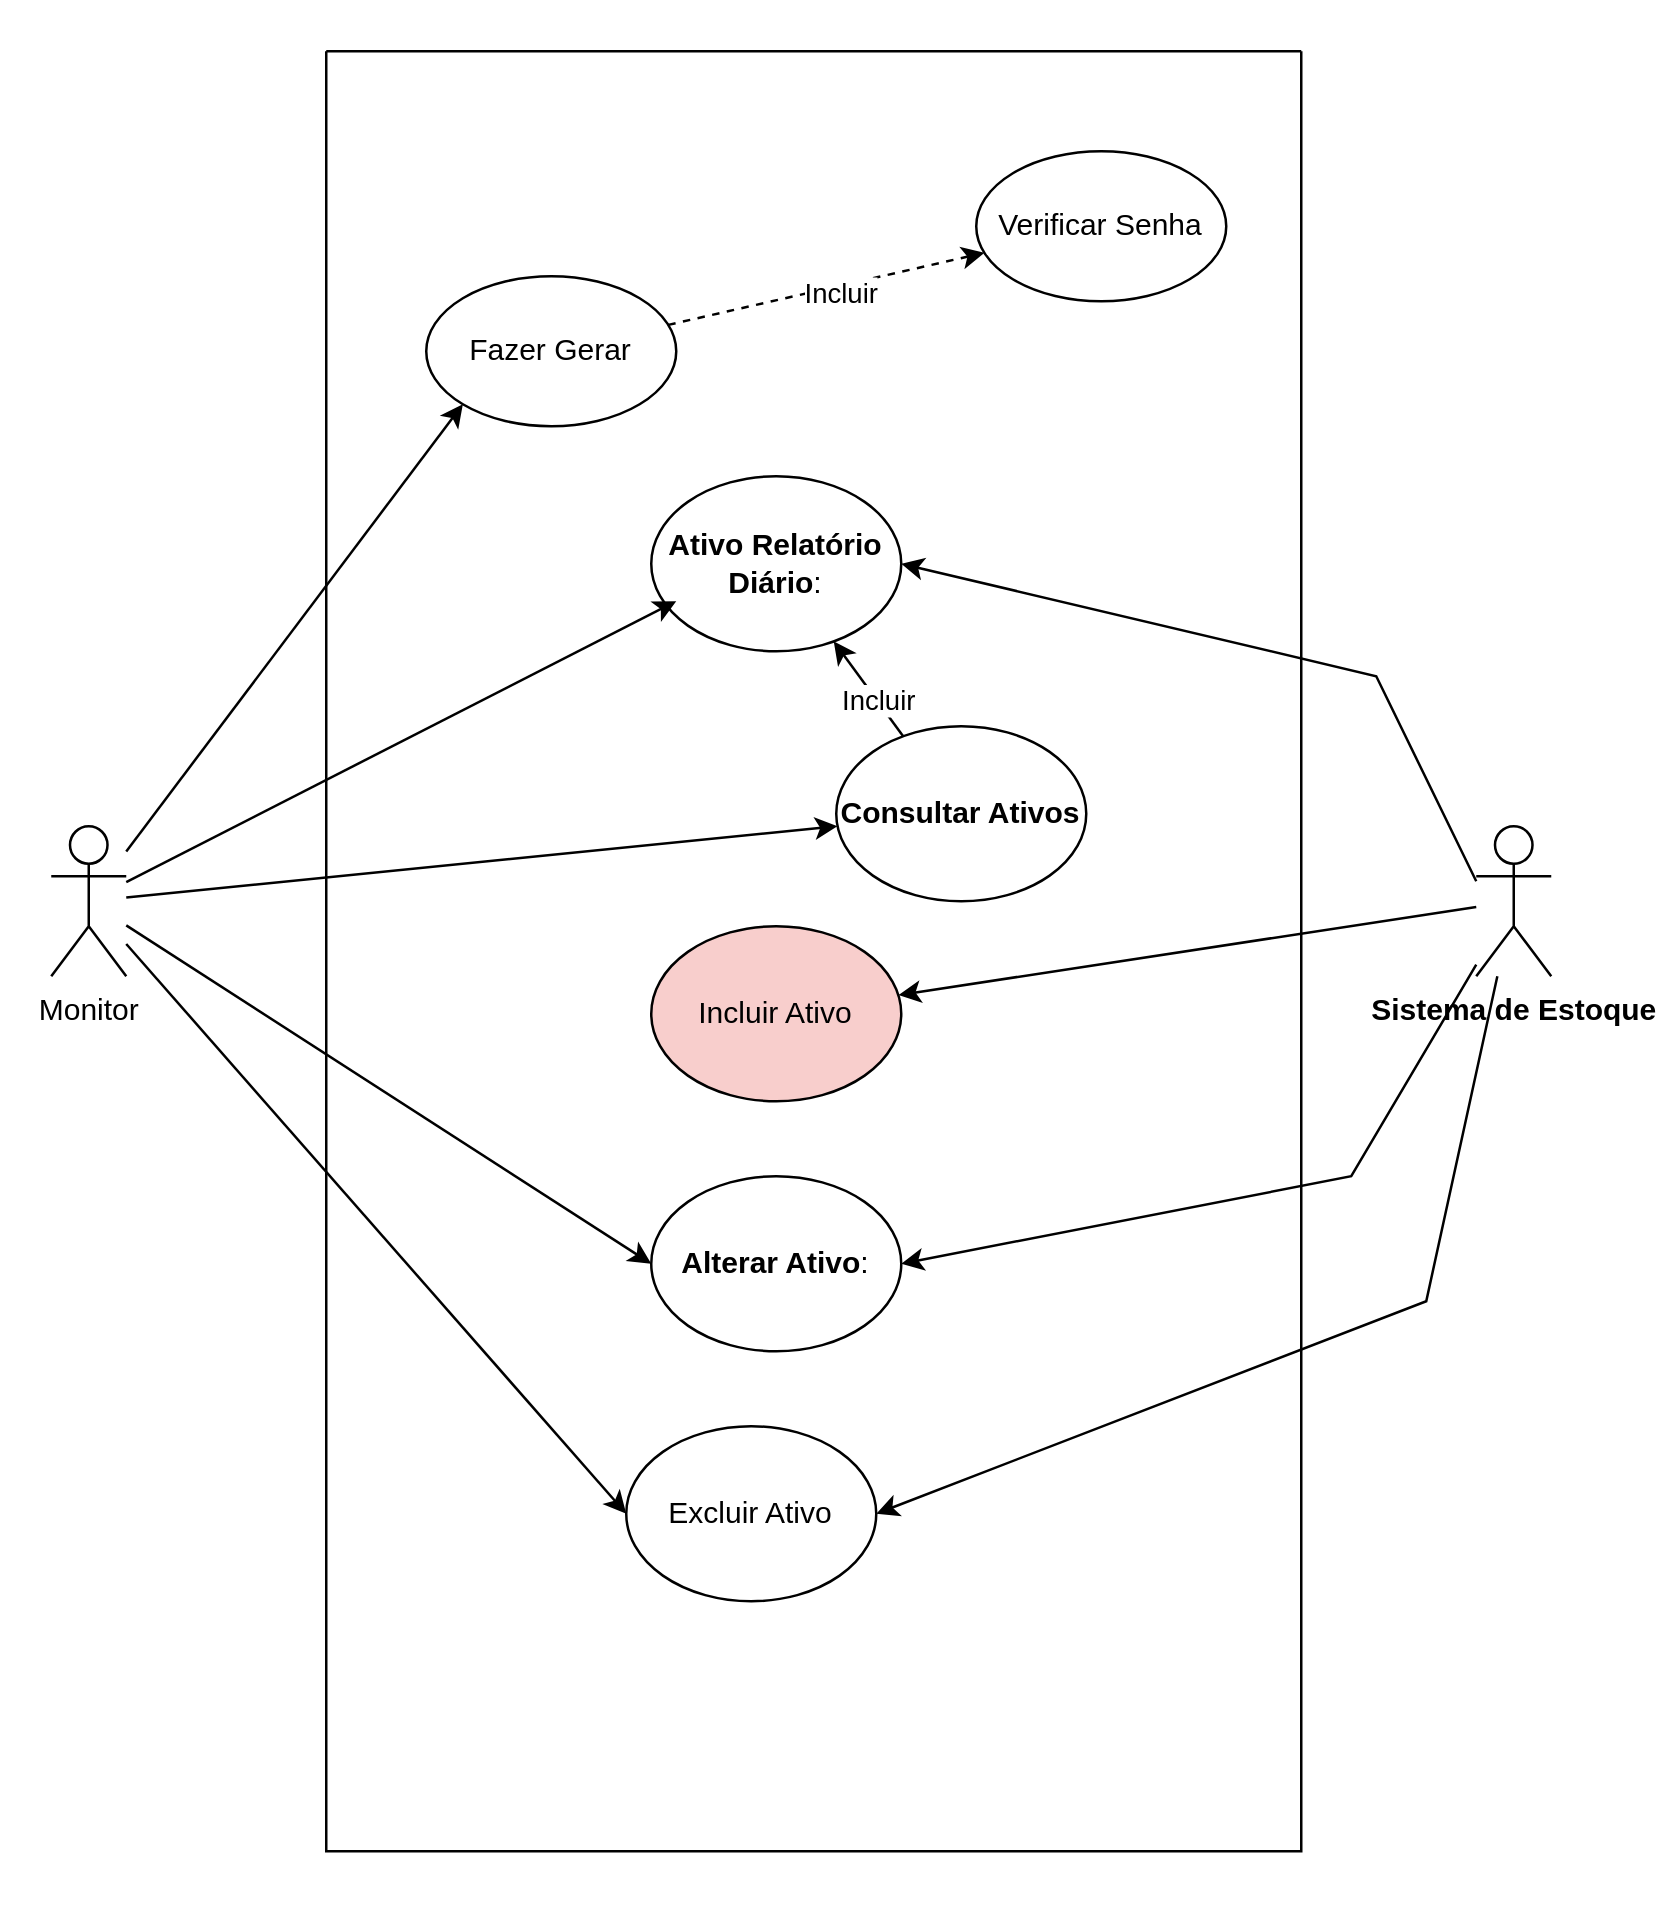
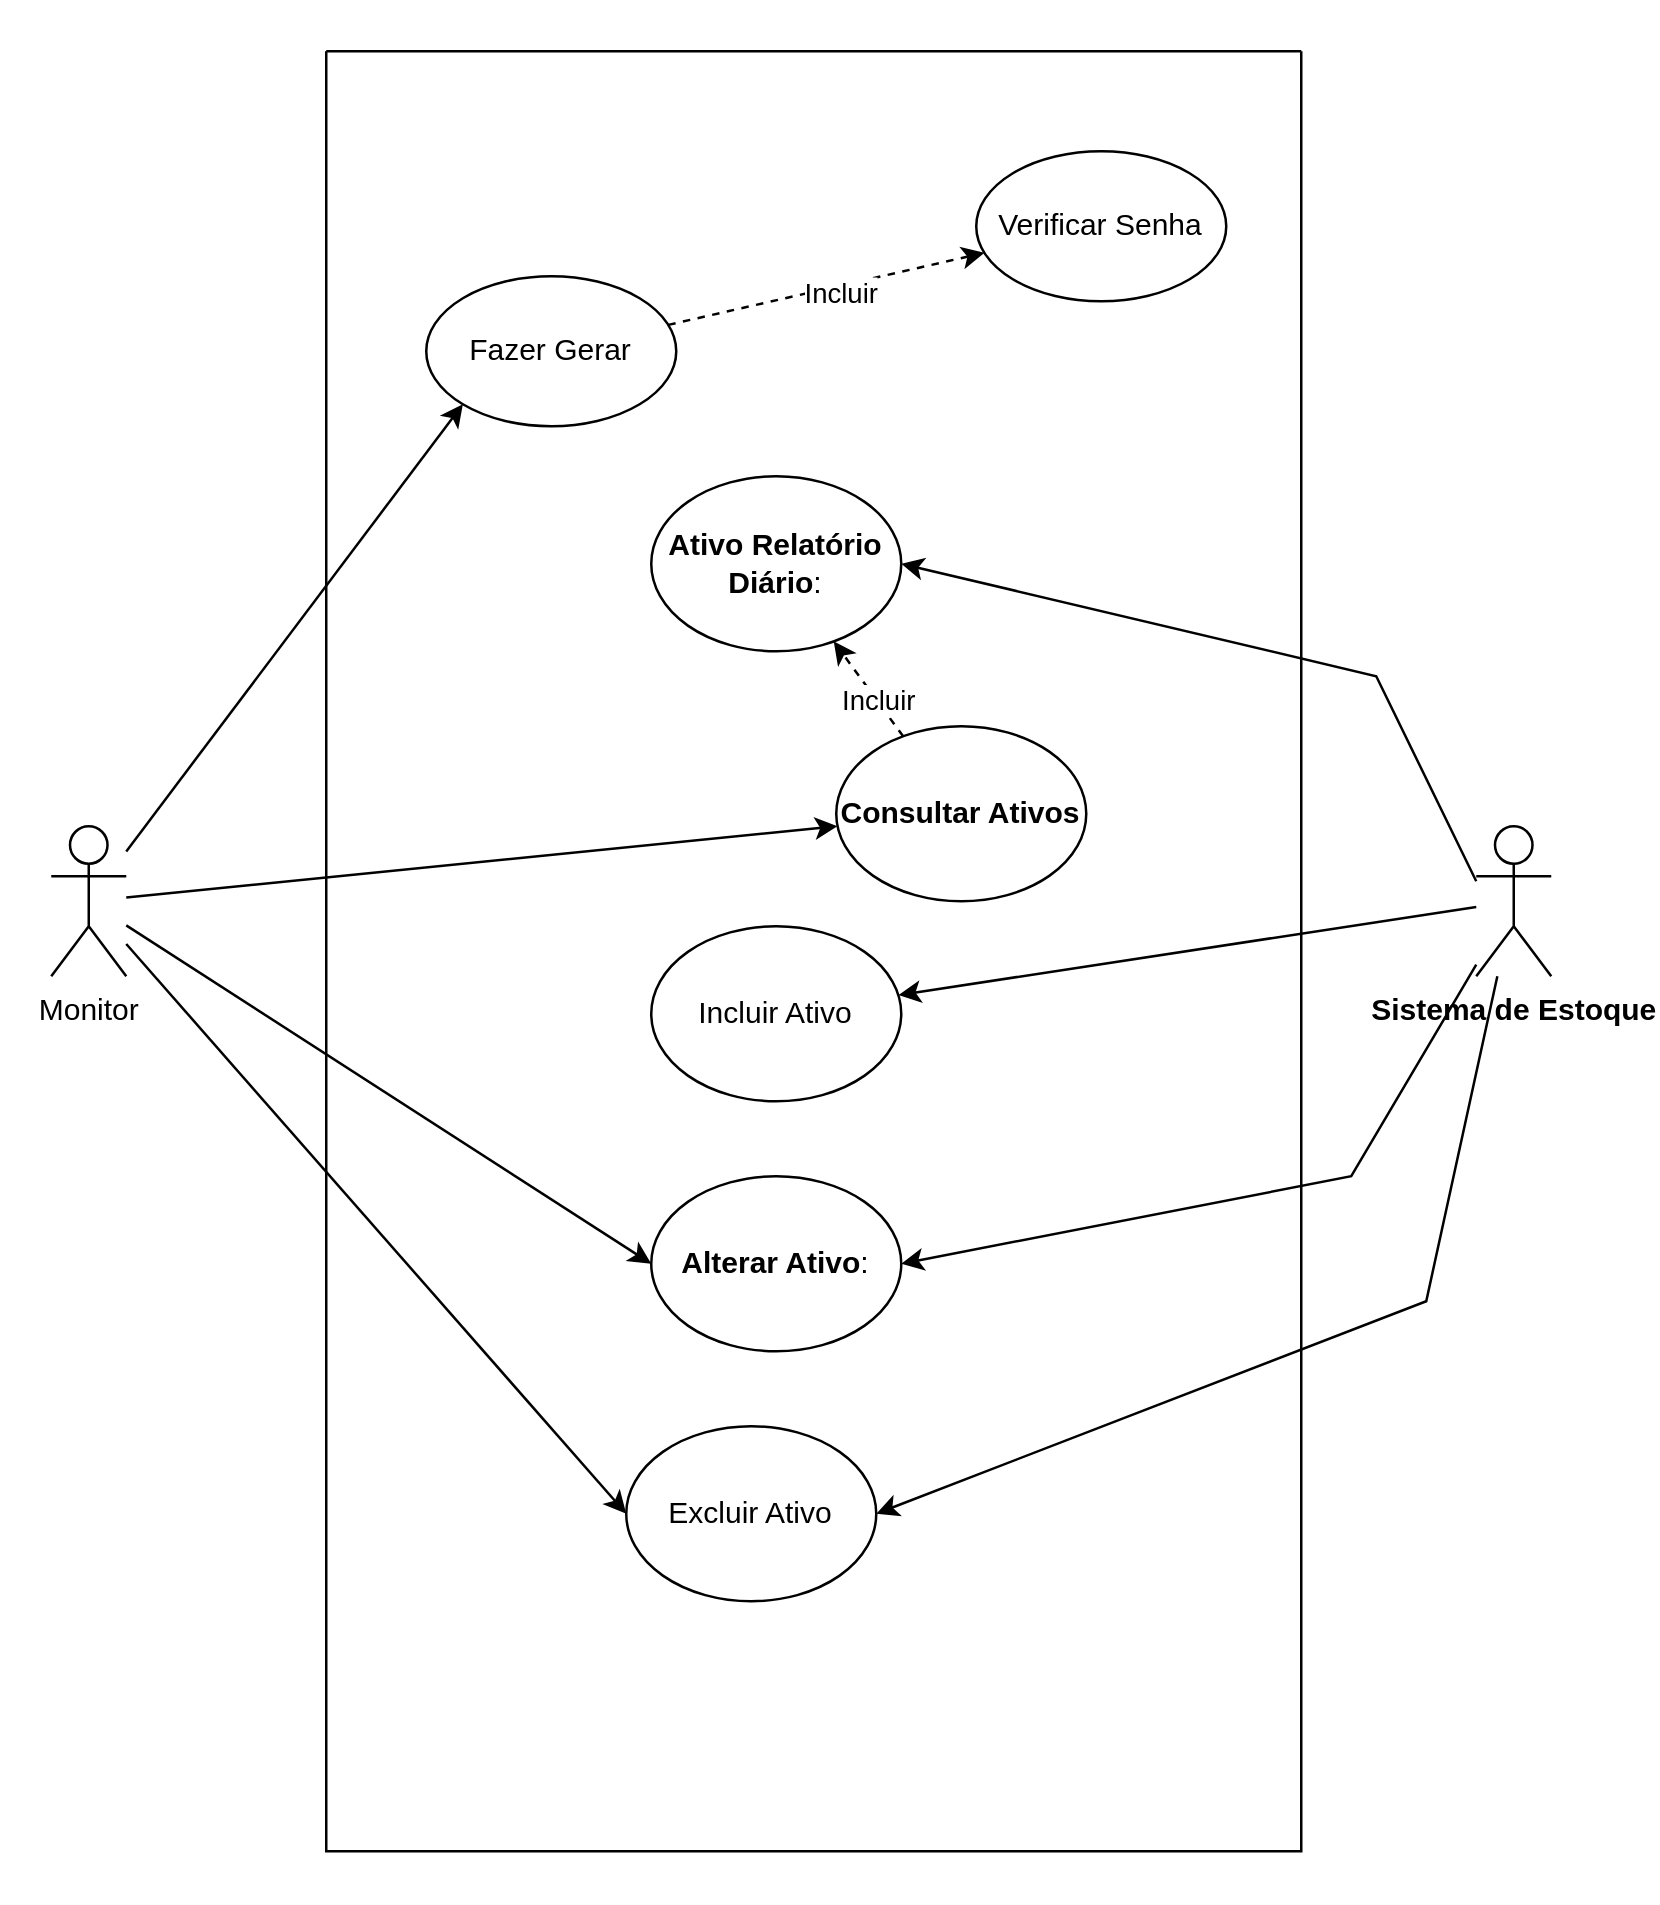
(854, 669) -> (854, 669)
(496, 693) -> none
(776, 1014) -> (776, 1014)
